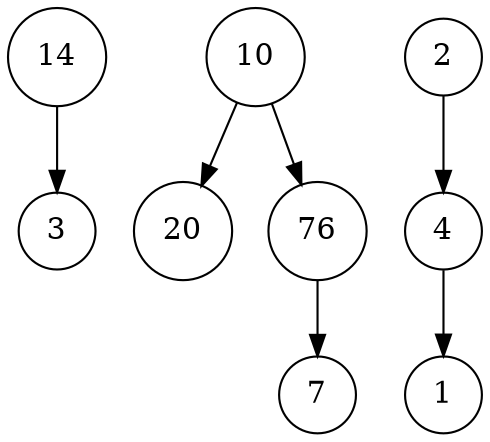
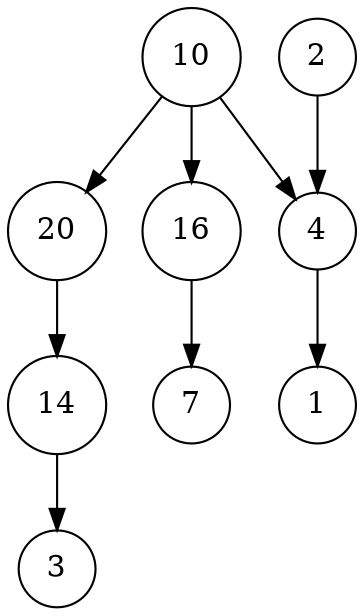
none -> (251, 139)
(318, 231) -> (192, 231)
none -> (57, 308)
